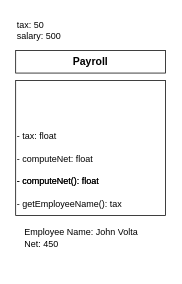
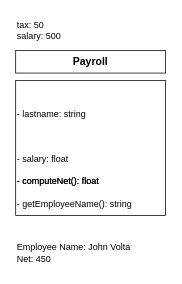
none -> (90, 114)
(90, 137) -> none
(60, 159) -> (49, 159)
(73, 204) -> (79, 204)
(87, 238) -> (79, 253)
